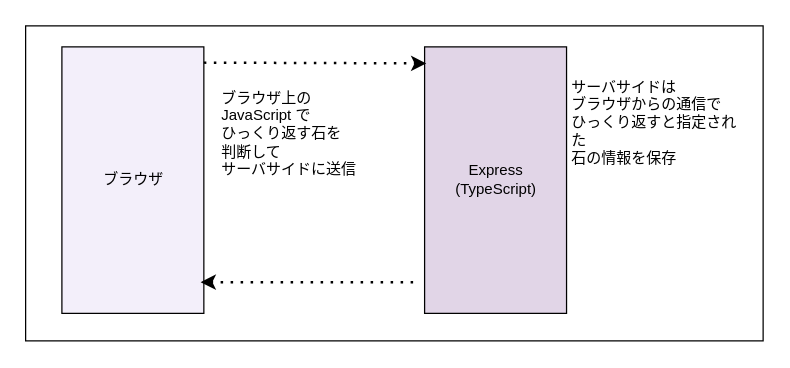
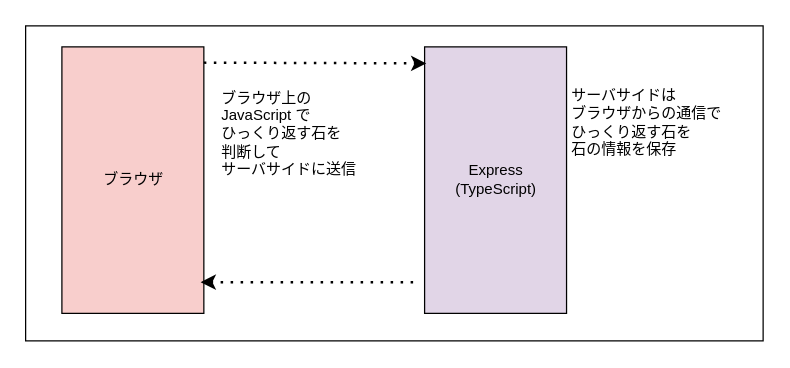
(661, 122) -> (647, 122)
(133, 180) -> (133, 180)
